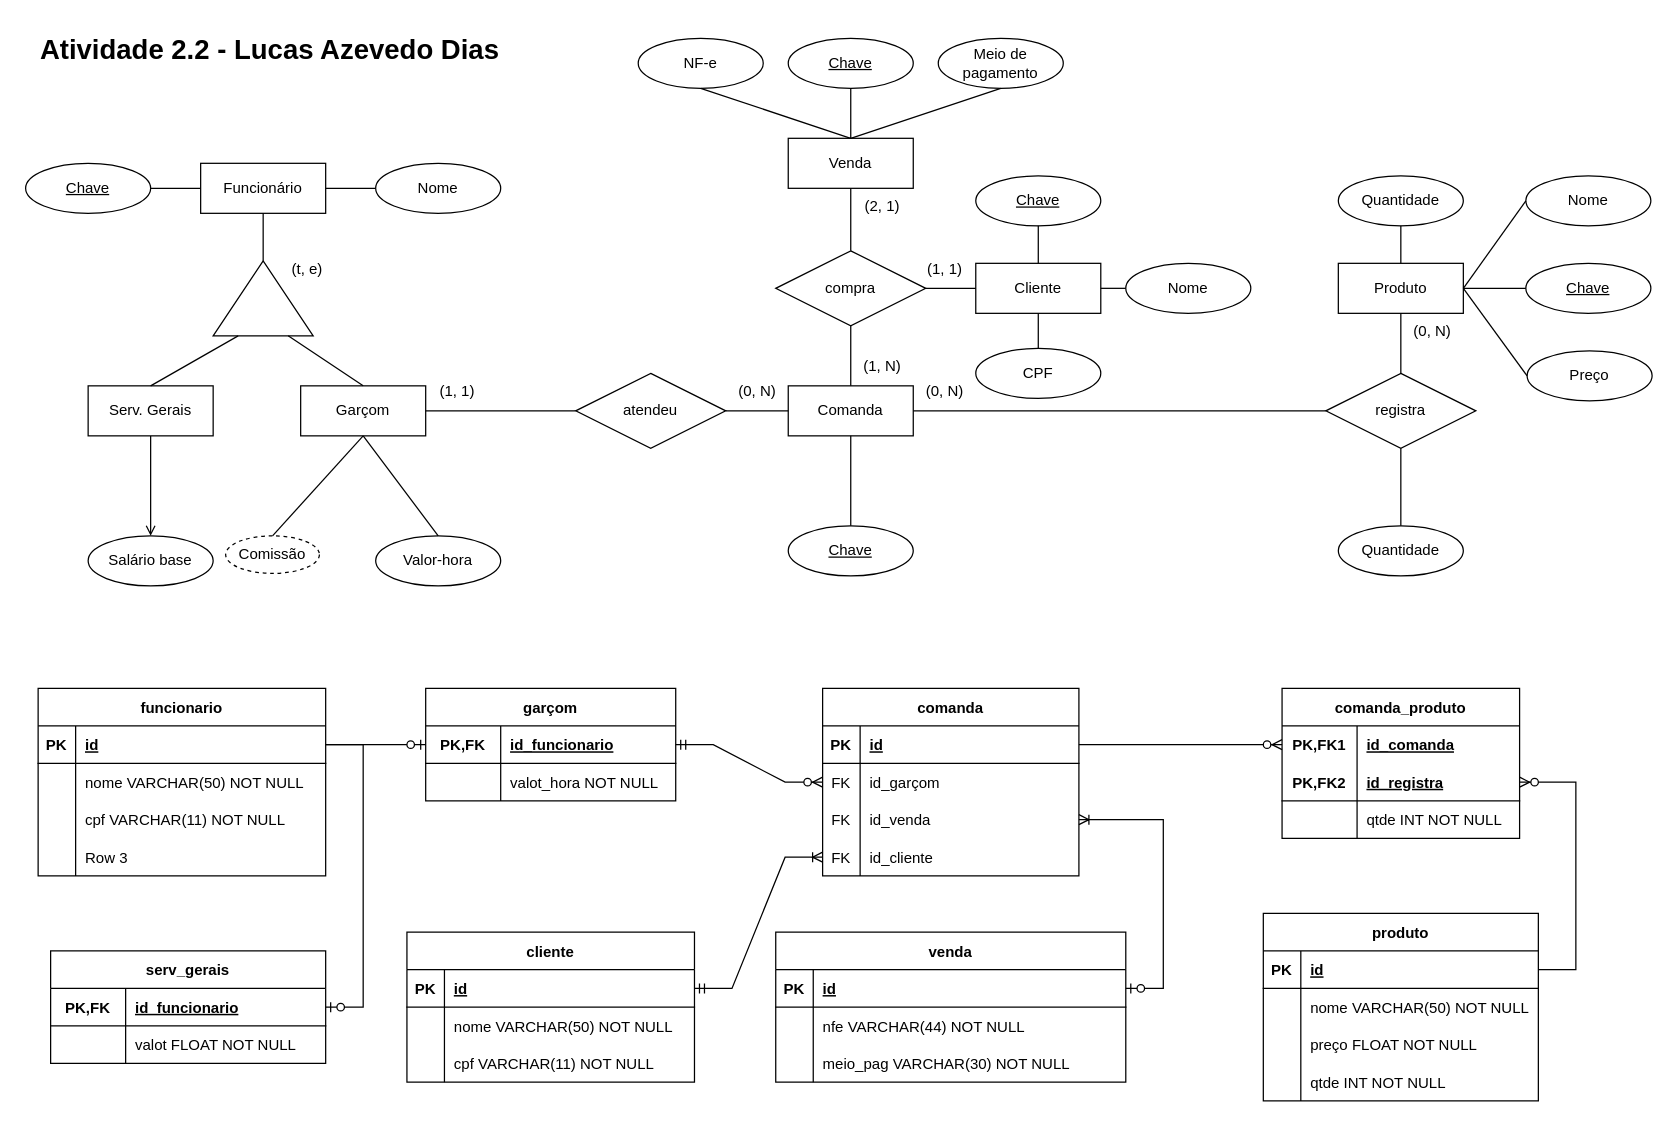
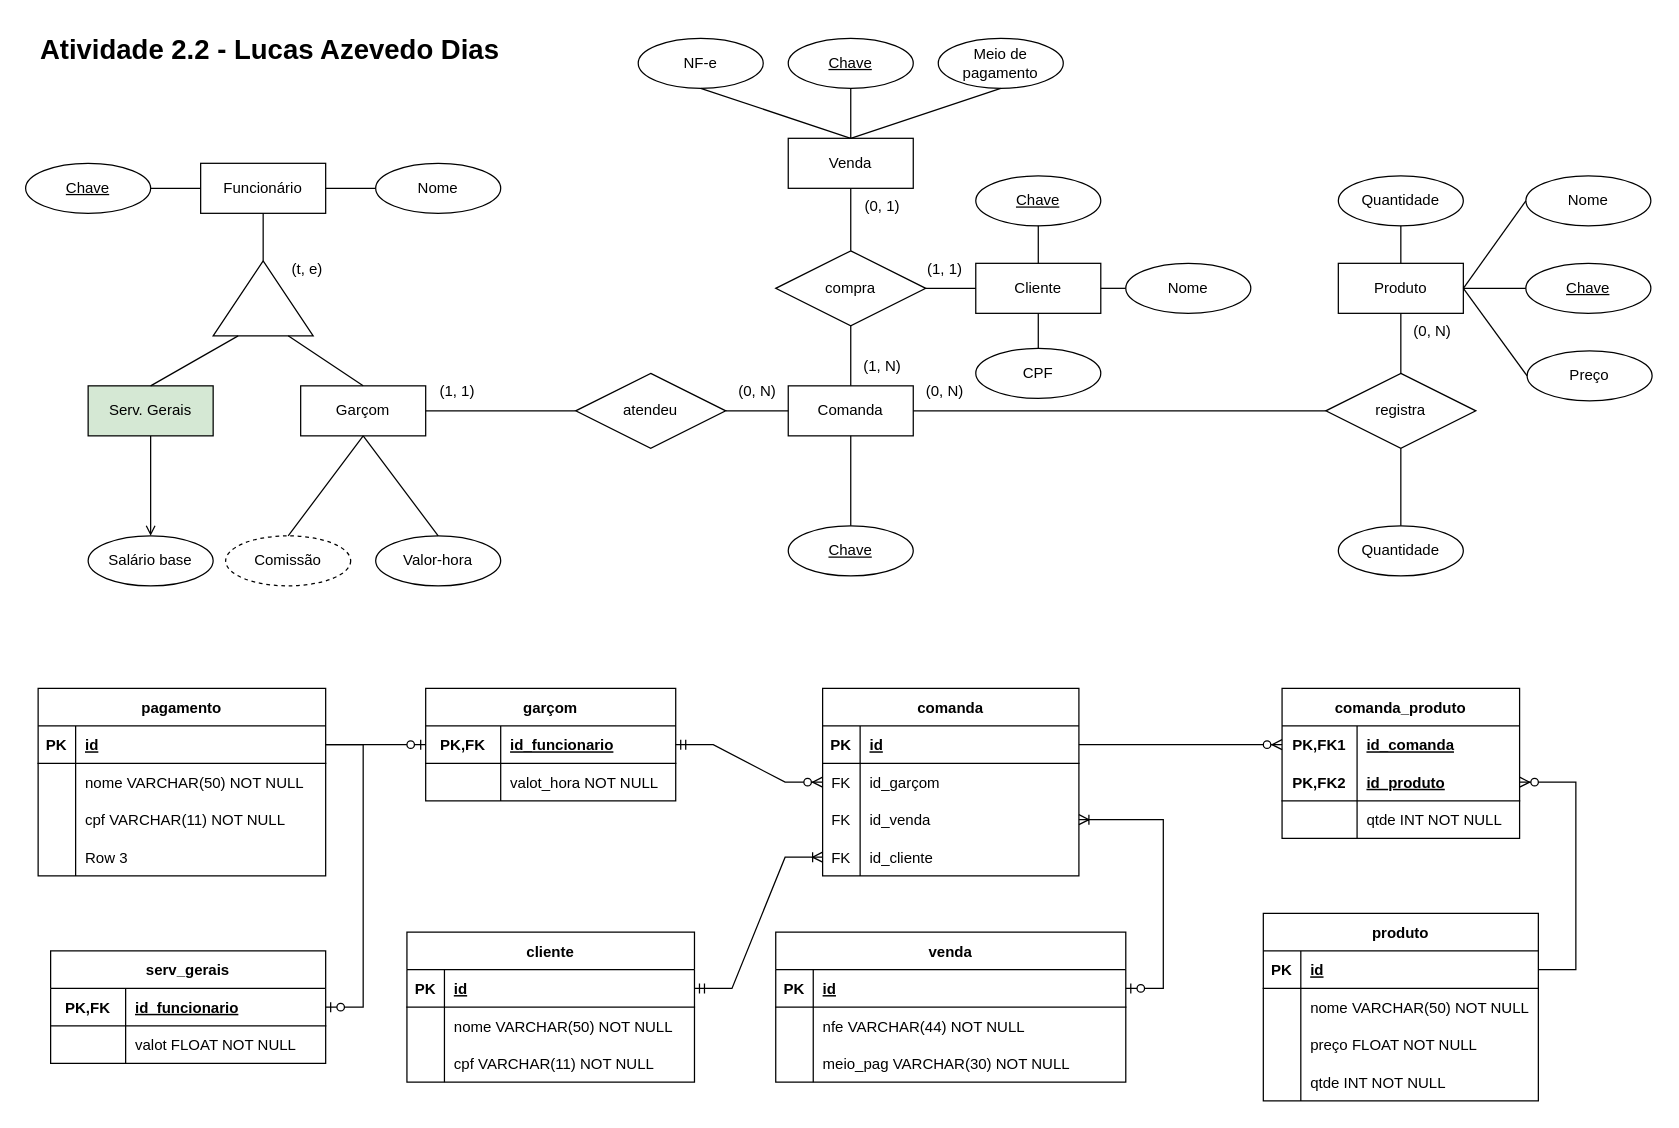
(883, 207) -> (883, 207)
(151, 411) -> (151, 411)
(273, 554) -> (288, 561)
(181, 708) -> (181, 708)
(1409, 783) -> (1406, 783)
